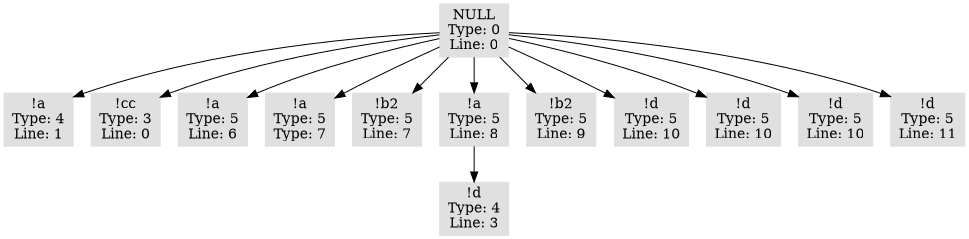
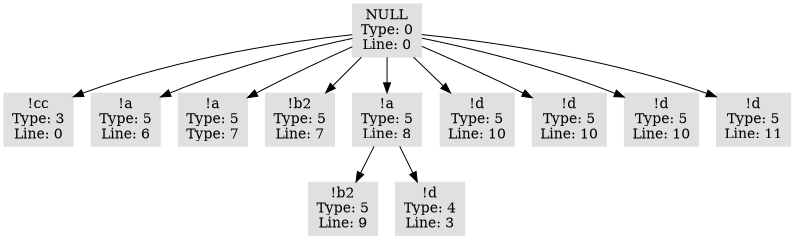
(514, 71) -> (367, 160)
(39, 120) -> none
